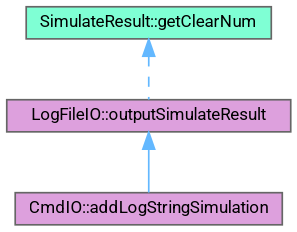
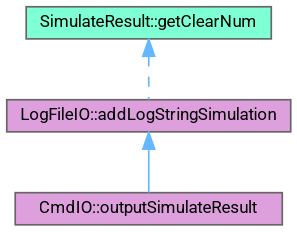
(149, 116) -> (149, 116)
(149, 209) -> (149, 209)
